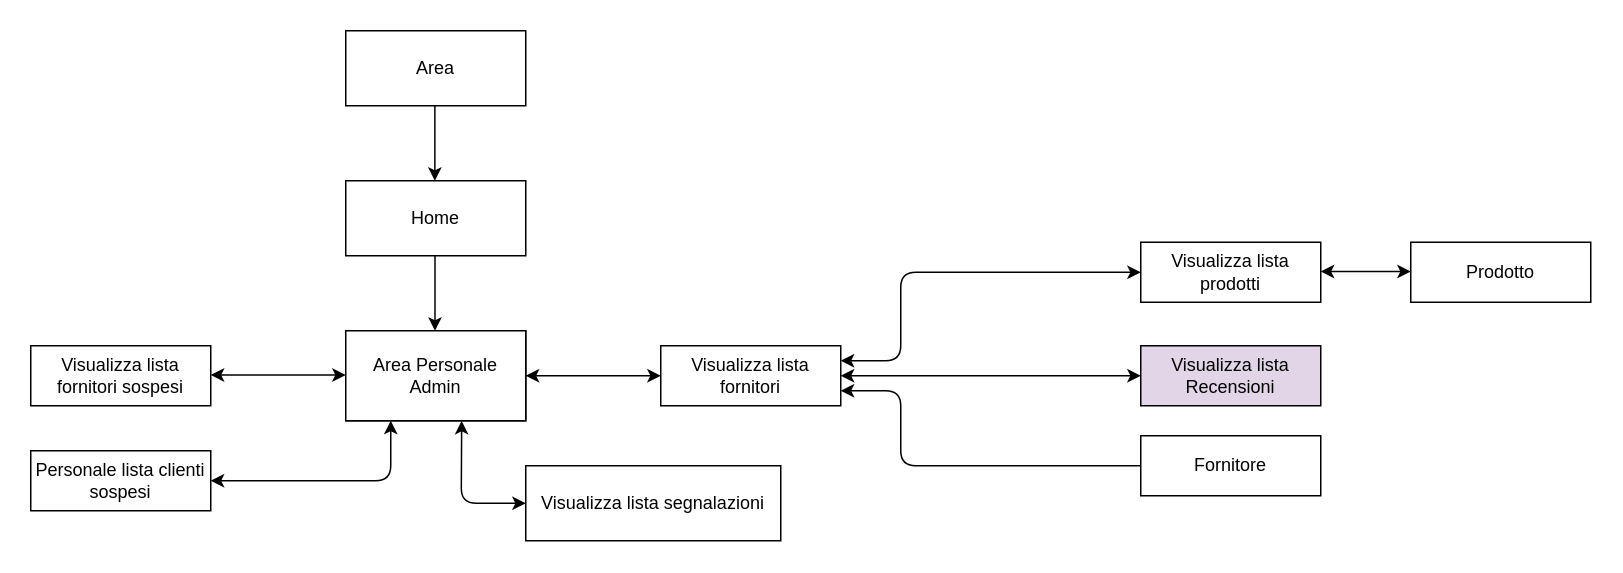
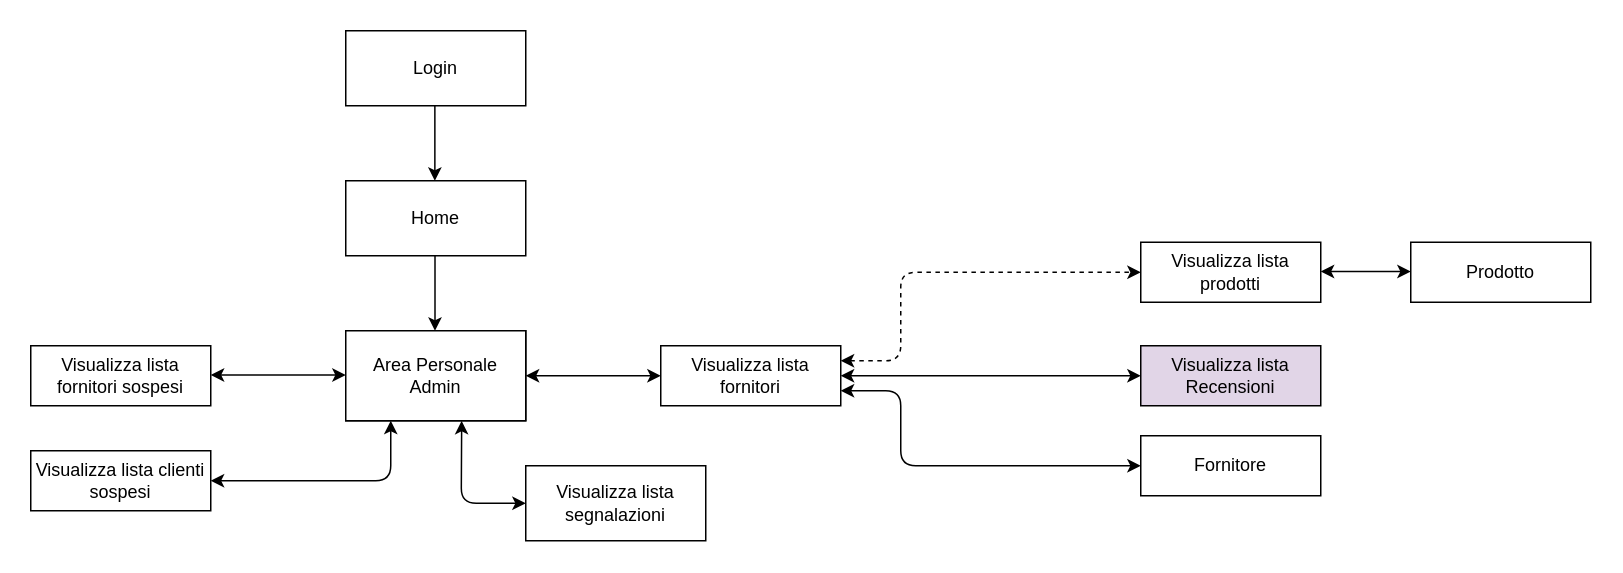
(436, 68) -> (436, 68)
(958, 272) -> (958, 272)
(1133, 466) -> (1129, 466)
(121, 481) -> (121, 481)
(653, 503) -> (616, 503)
